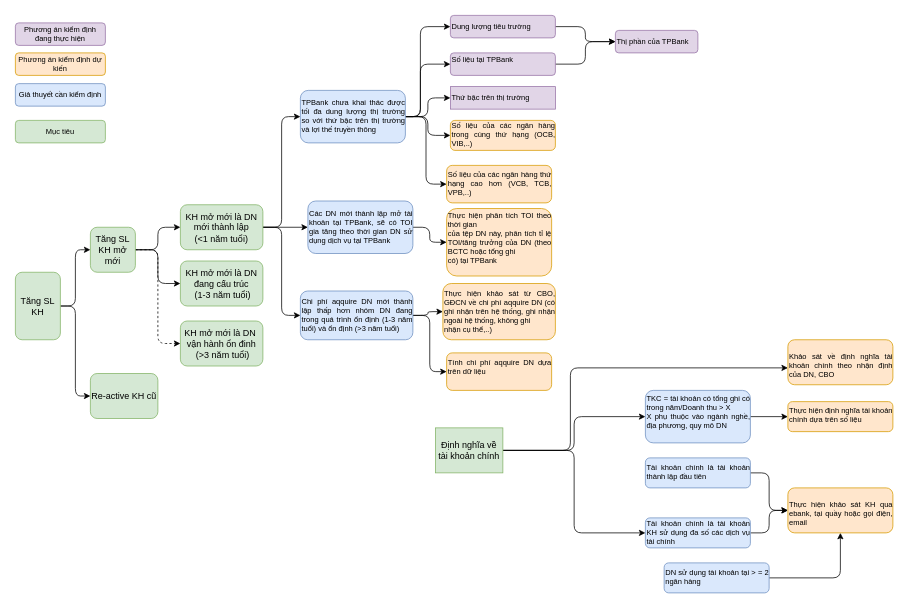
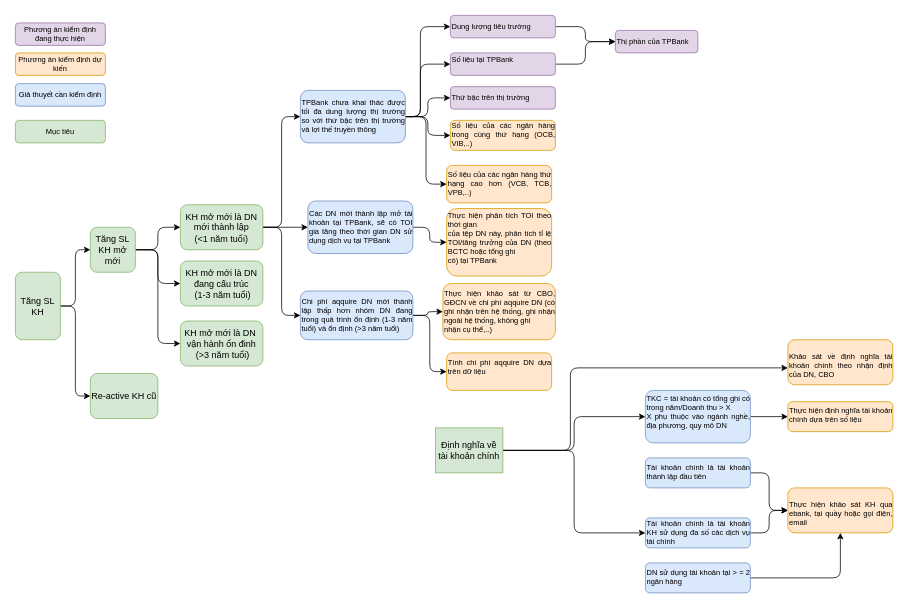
(503, 98) -> (503, 98)
(158, 319) -> (158, 319)
(717, 578) -> (698, 578)
